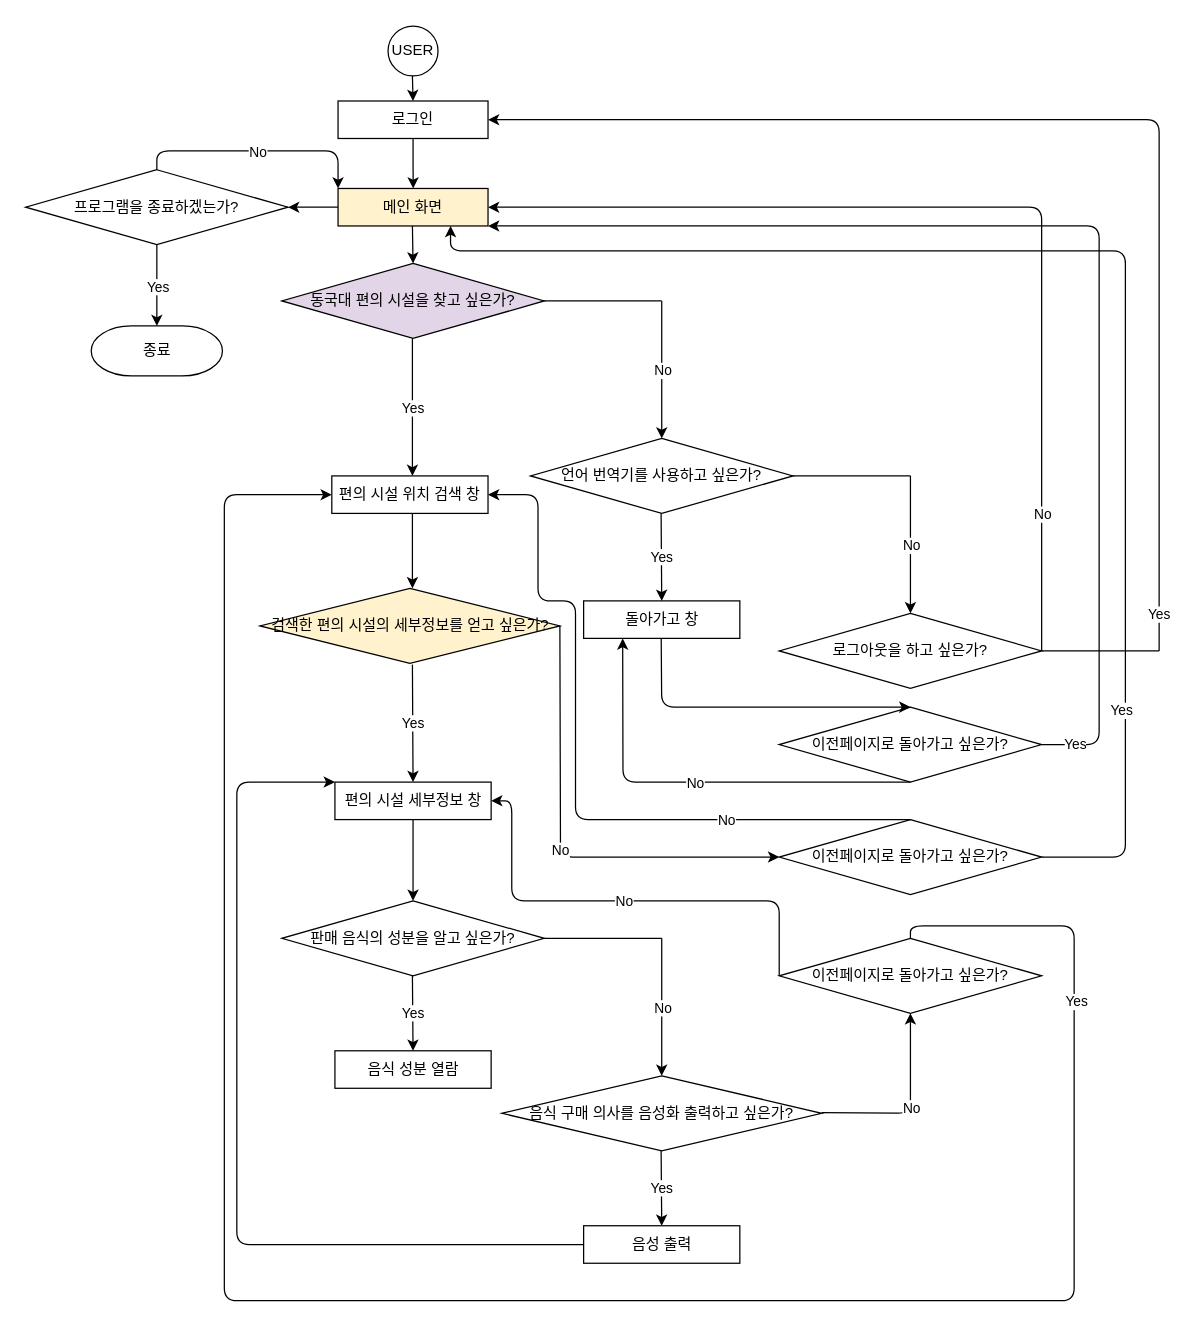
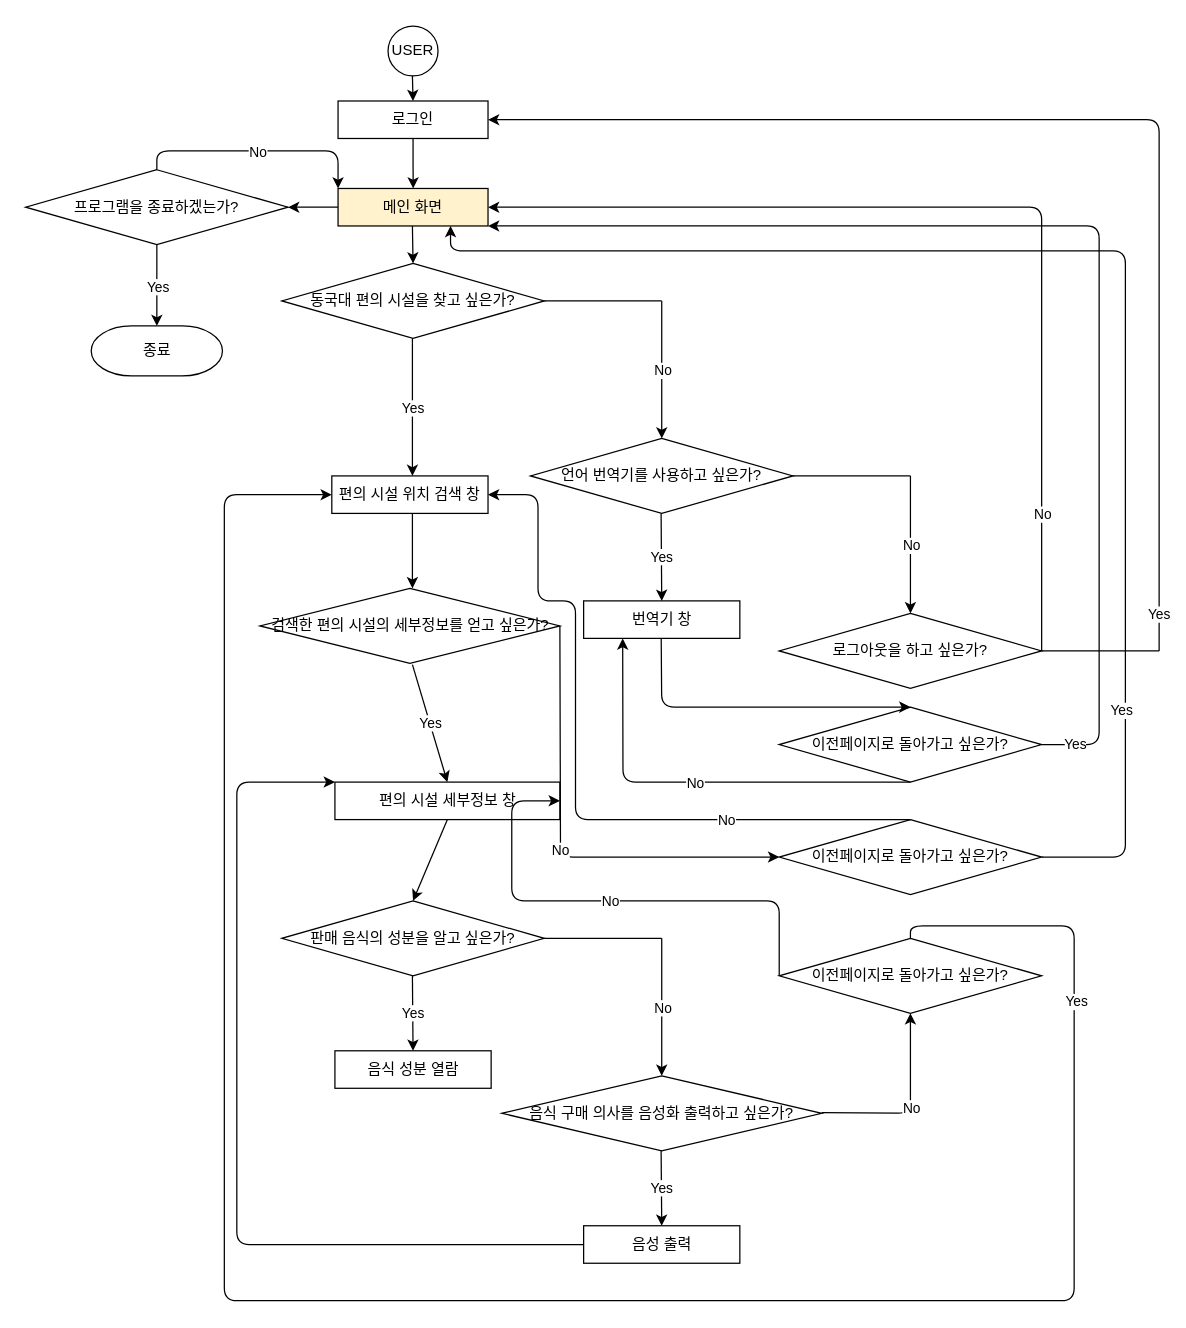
(413, 301) -> (413, 301)
(663, 619) -> (663, 619)
(410, 626) -> (410, 626)
(413, 801) -> (448, 801)
